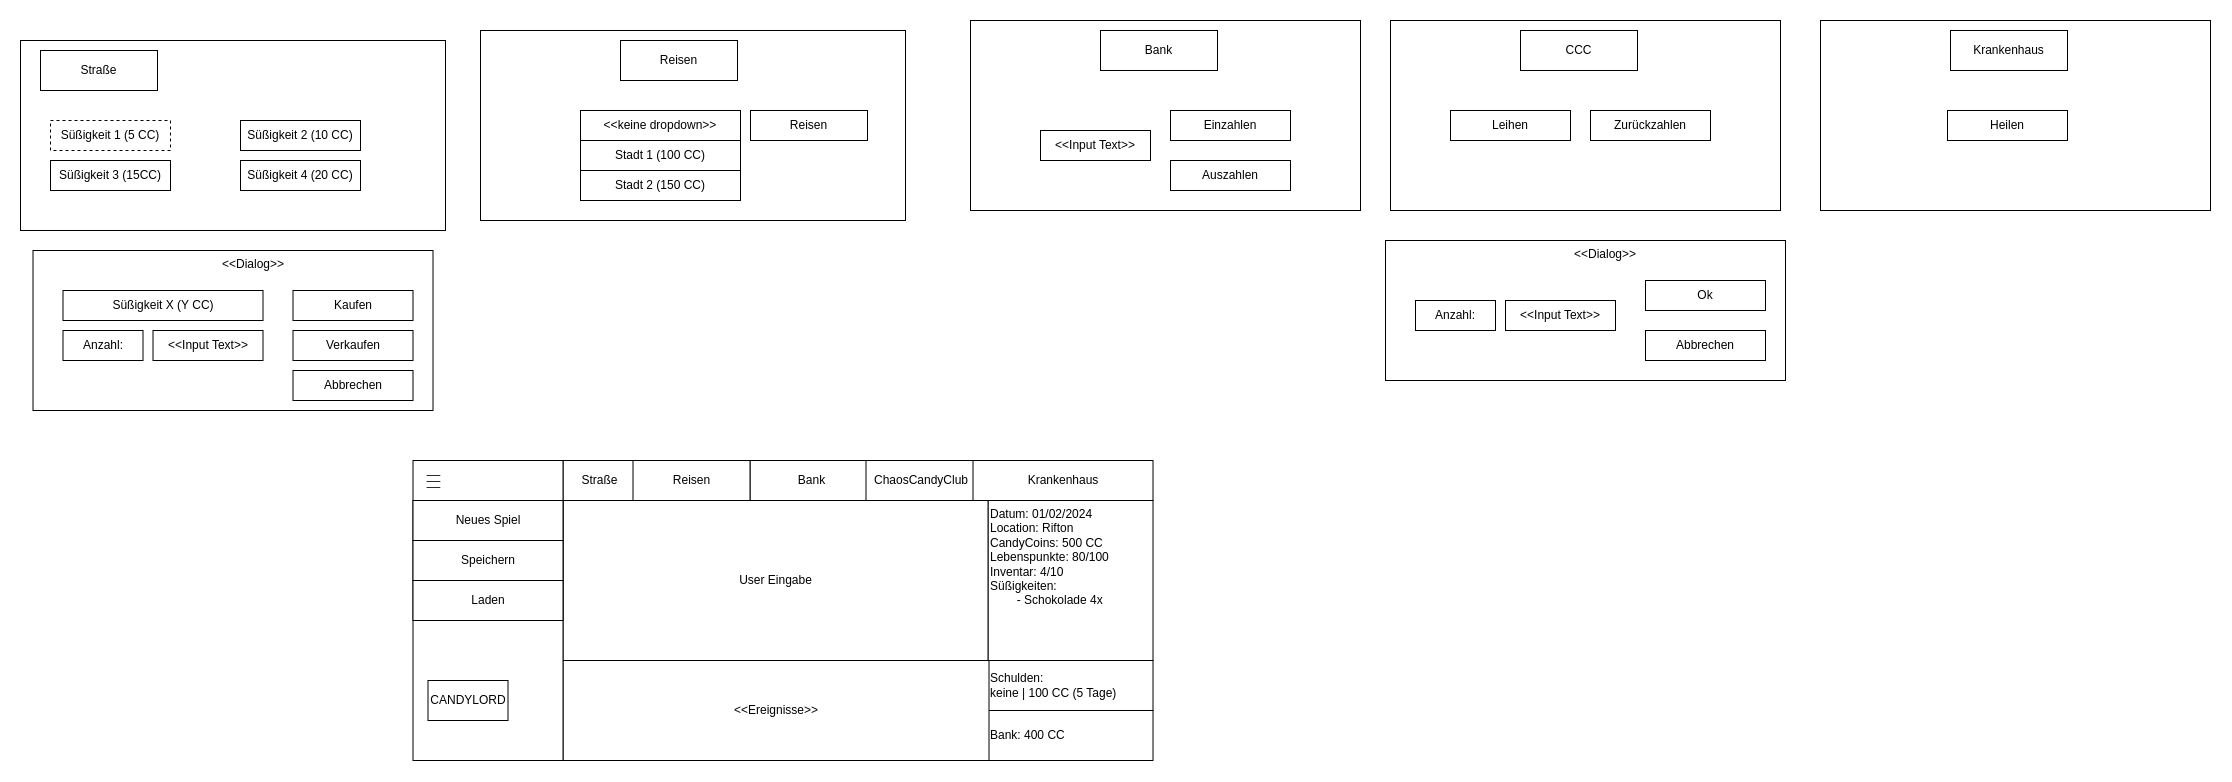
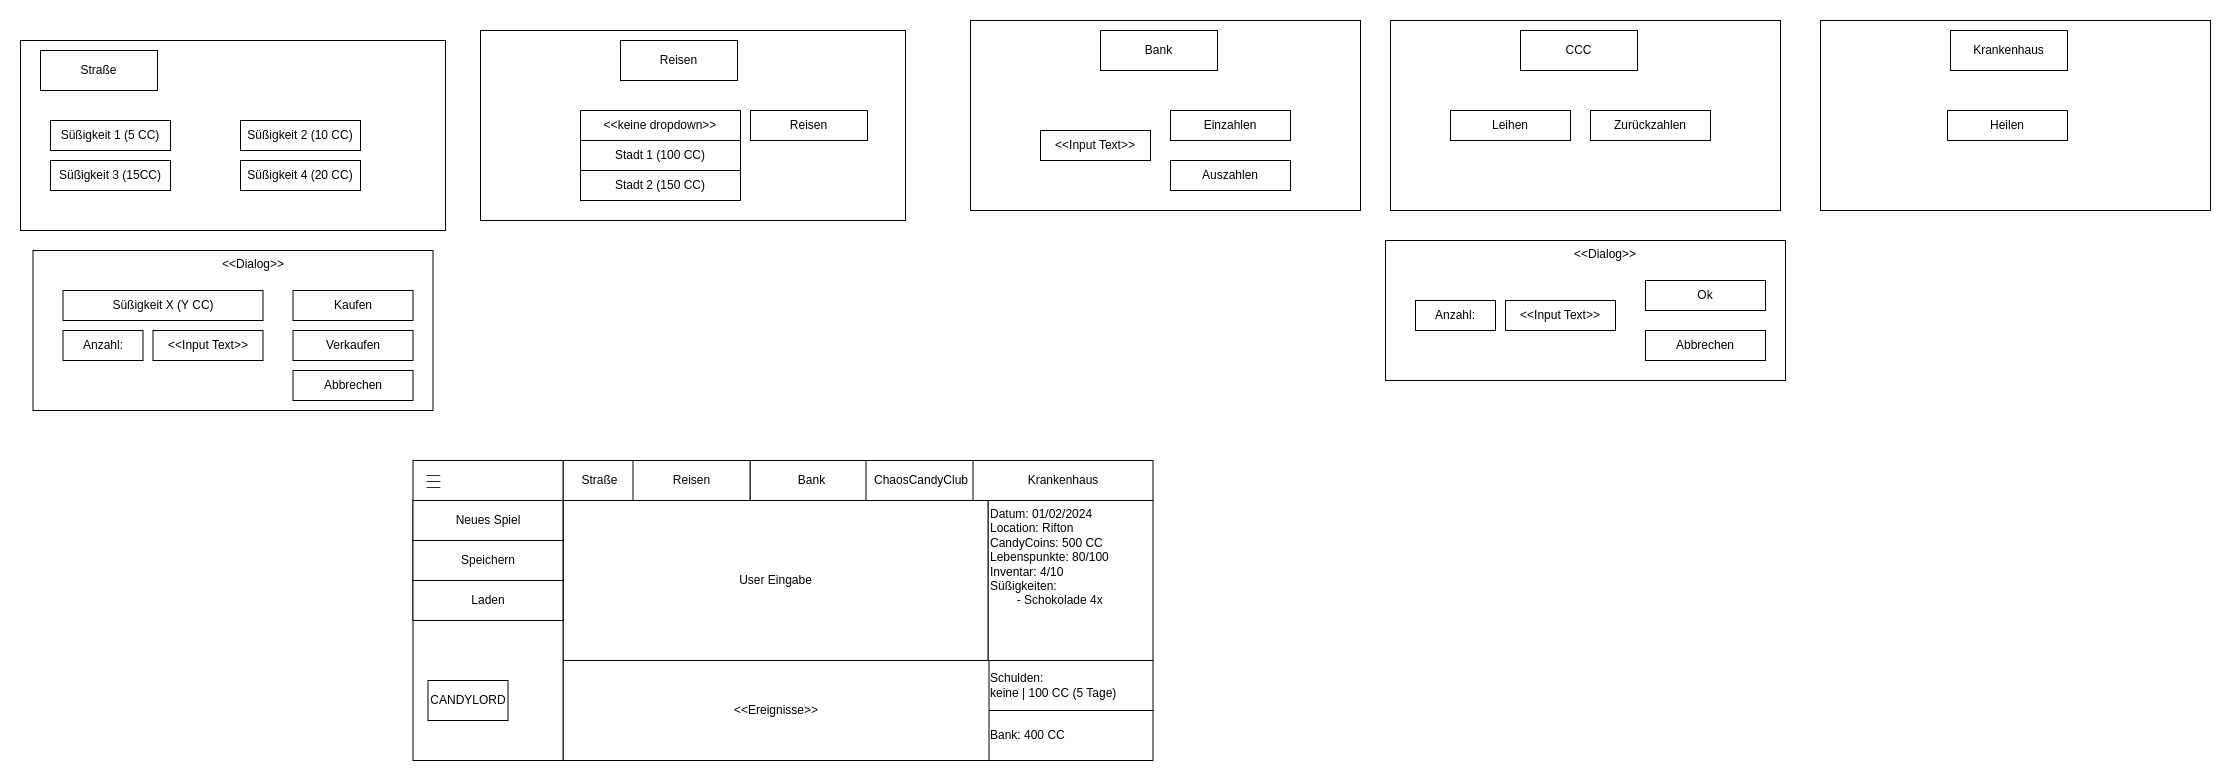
(111, 136) -> (111, 136)
